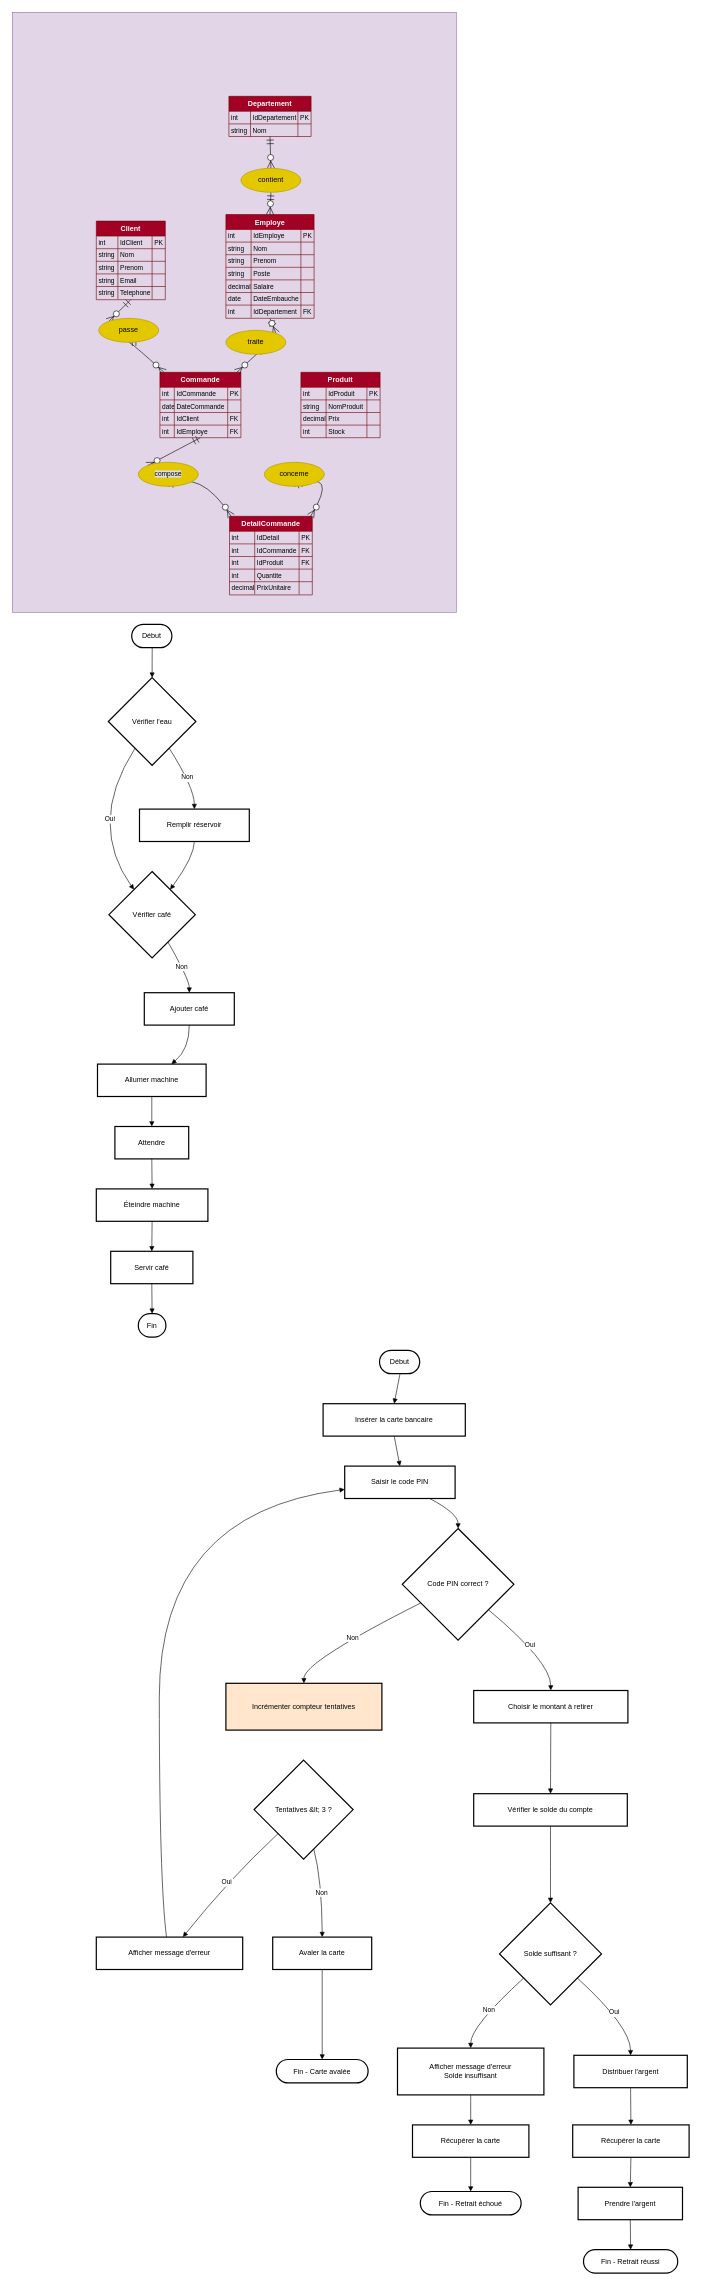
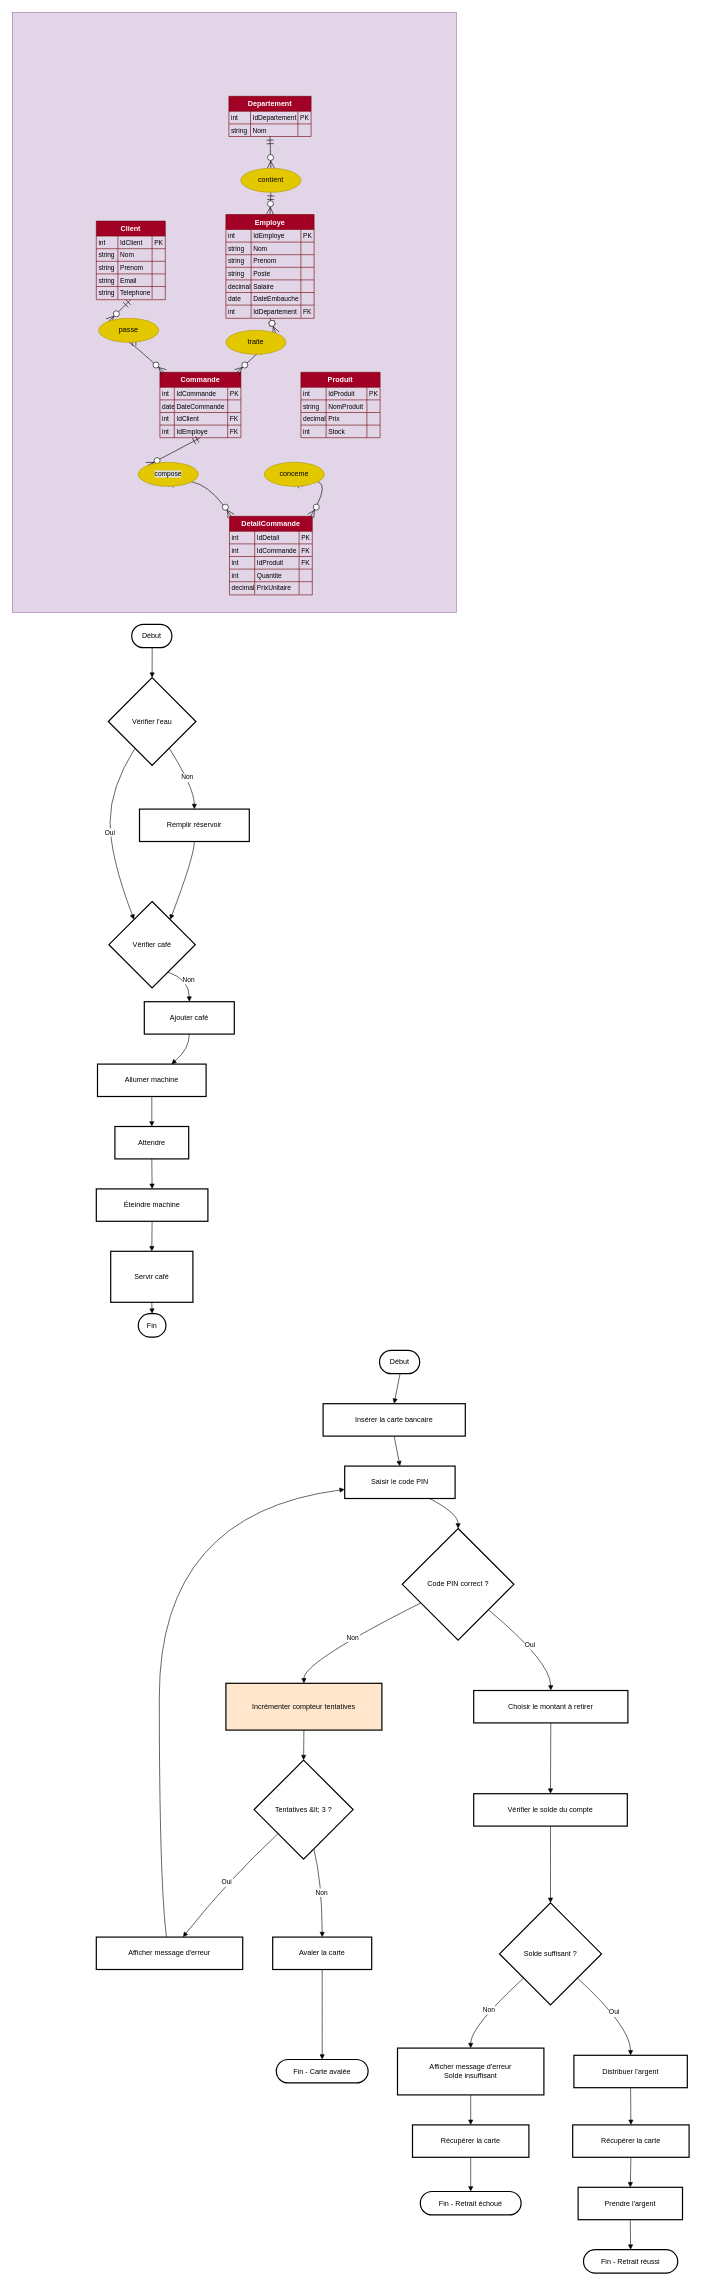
(152, 915) -> (152, 945)
(189, 1009) -> (189, 1018)
(152, 1268) -> (152, 1277)
none -> (304, 1753)
